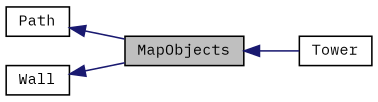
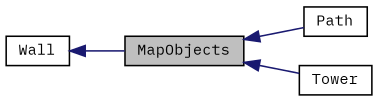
(105, 35) -> (282, 32)
